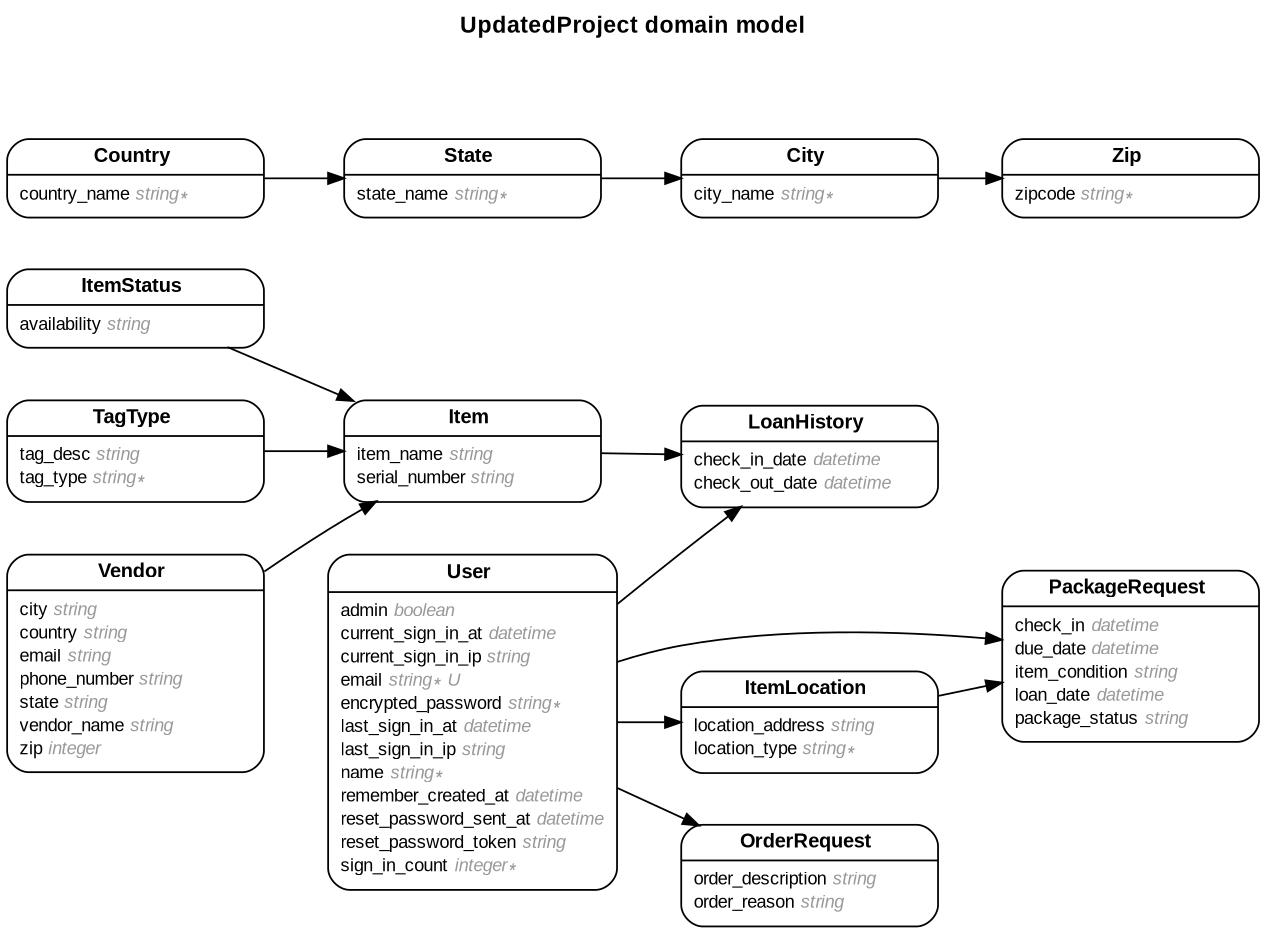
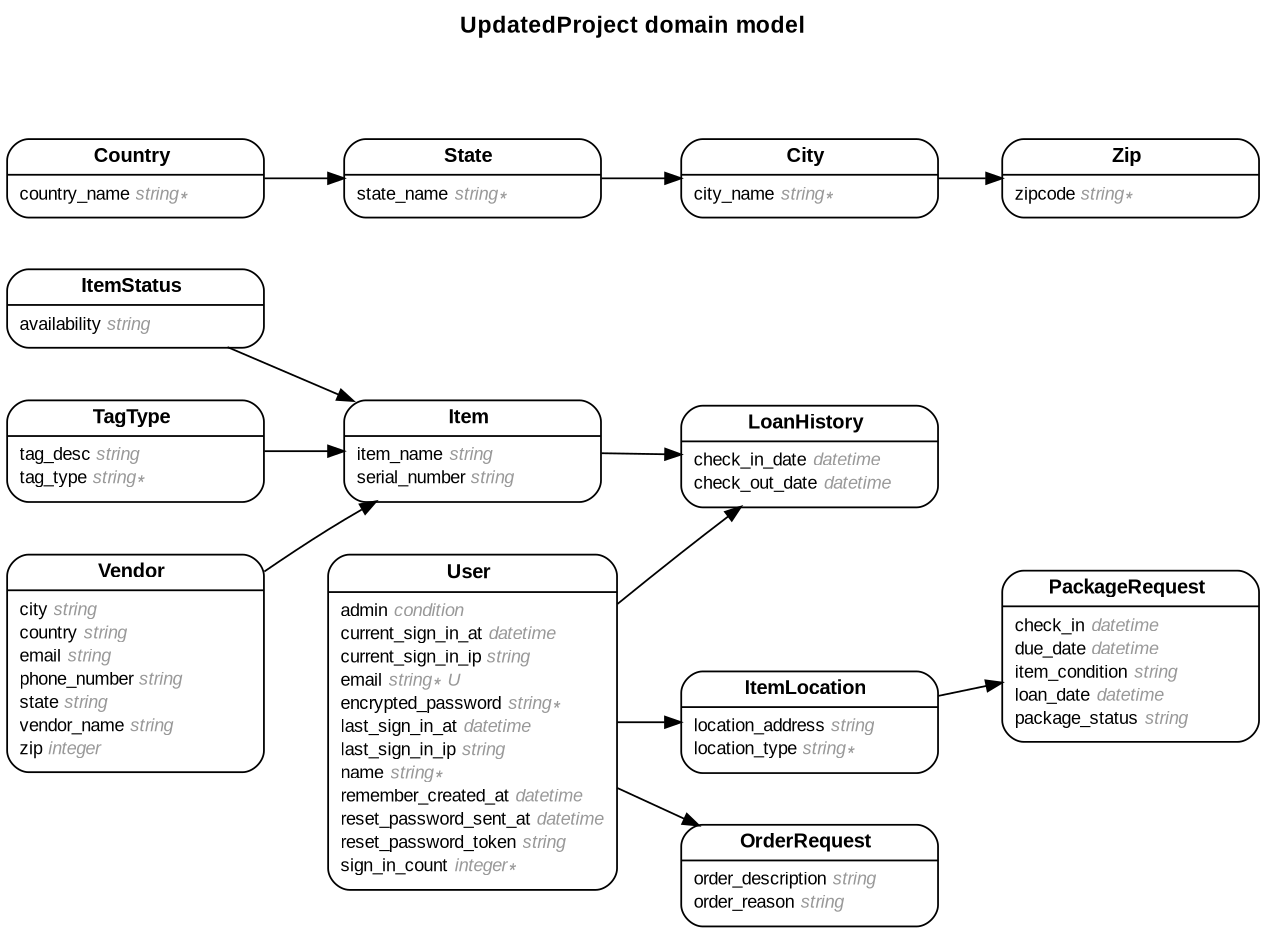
(424, 611) -> (430, 611)
(800, 633) -> none
